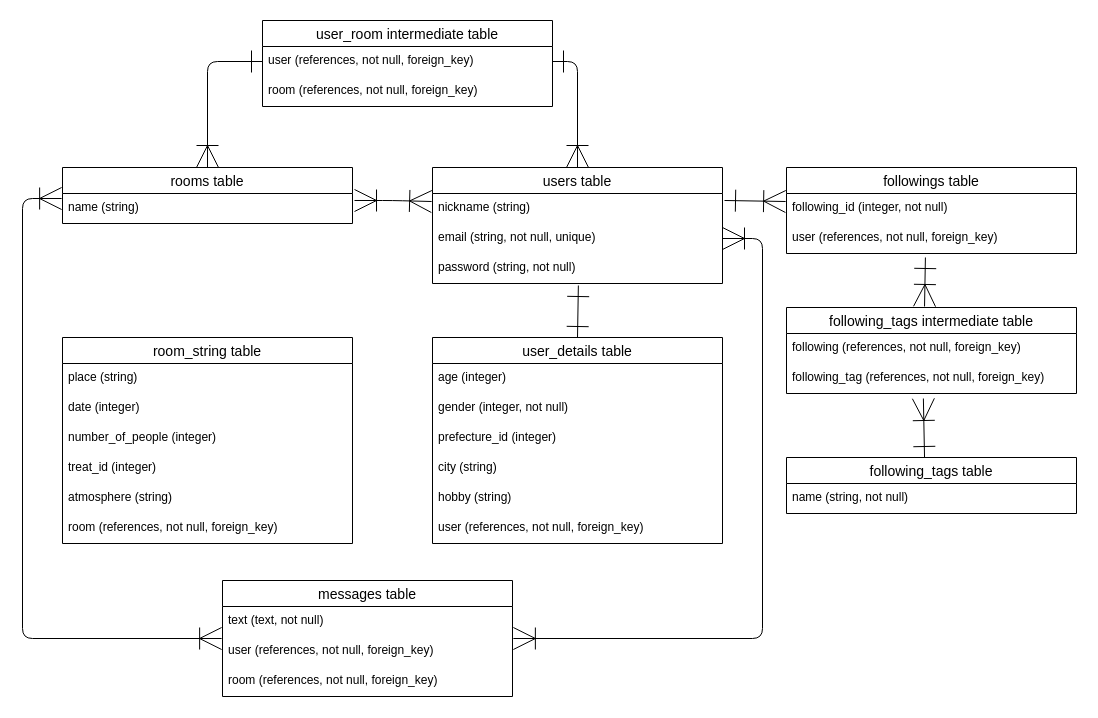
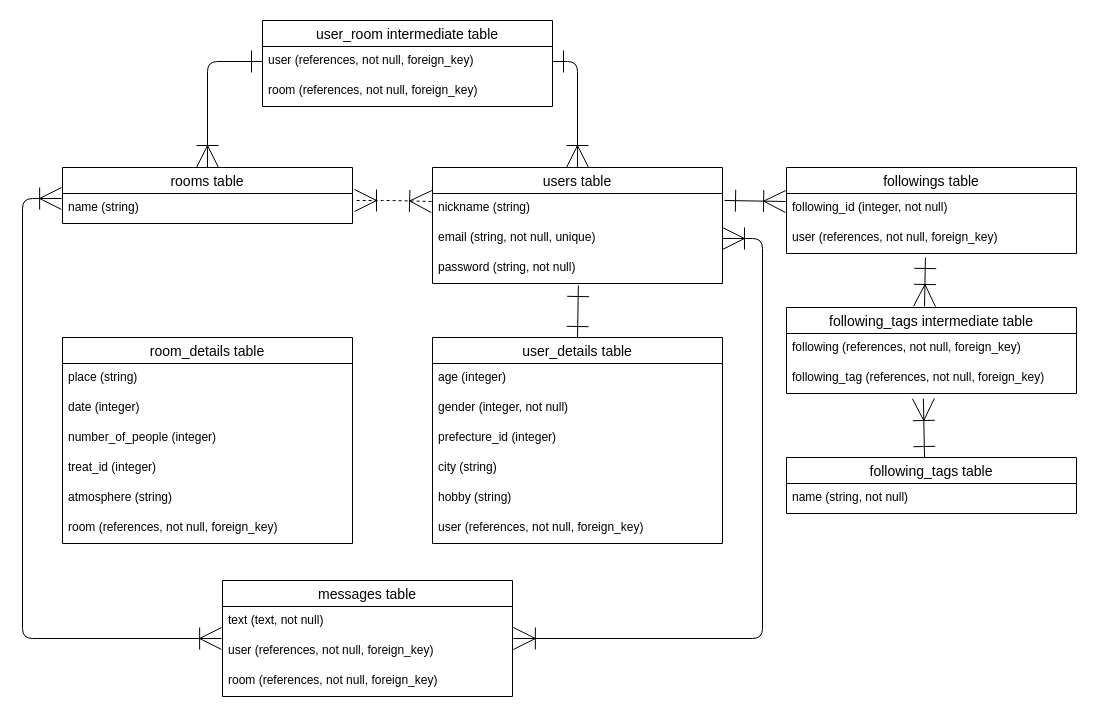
(393, 201) -> (393, 201)
(207, 351) -> (207, 351)
